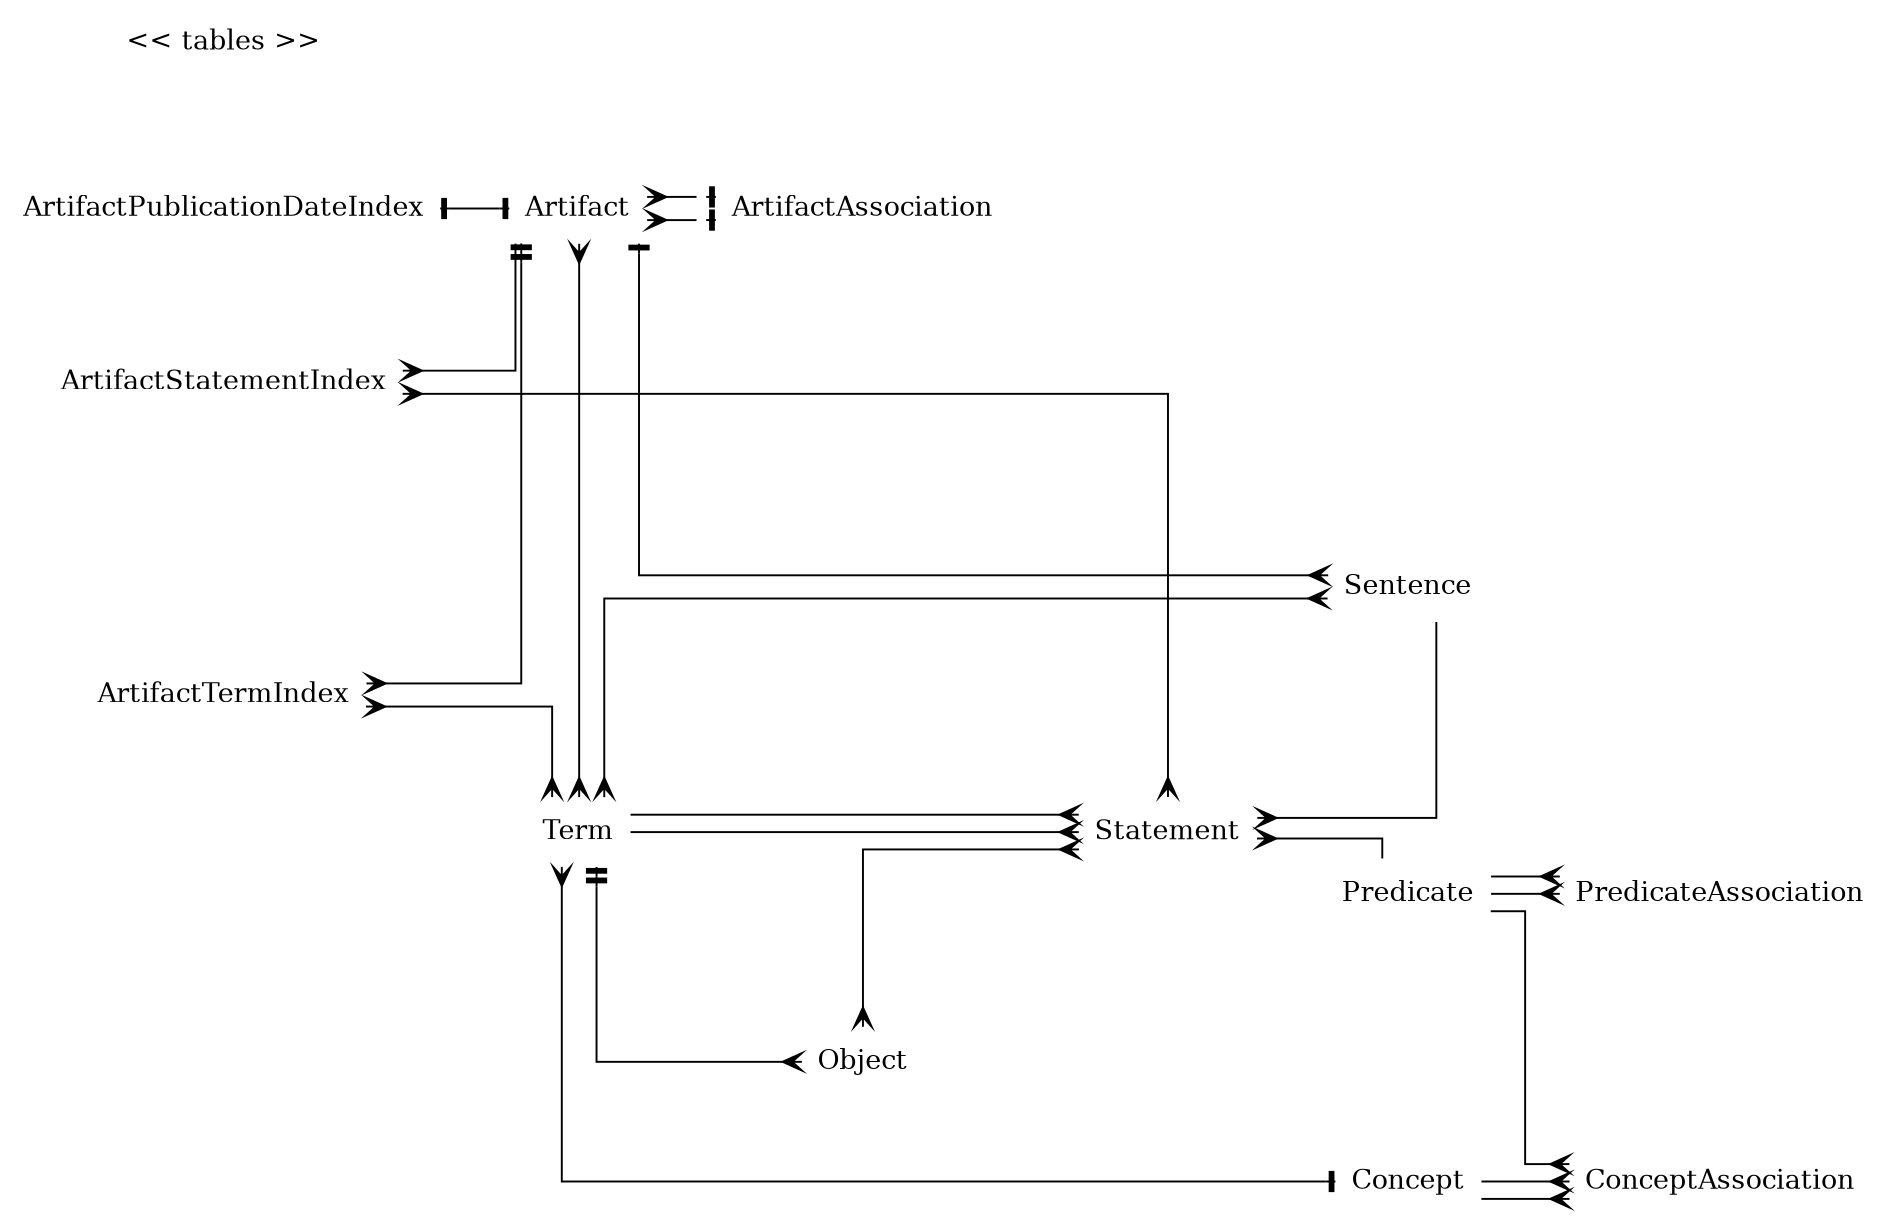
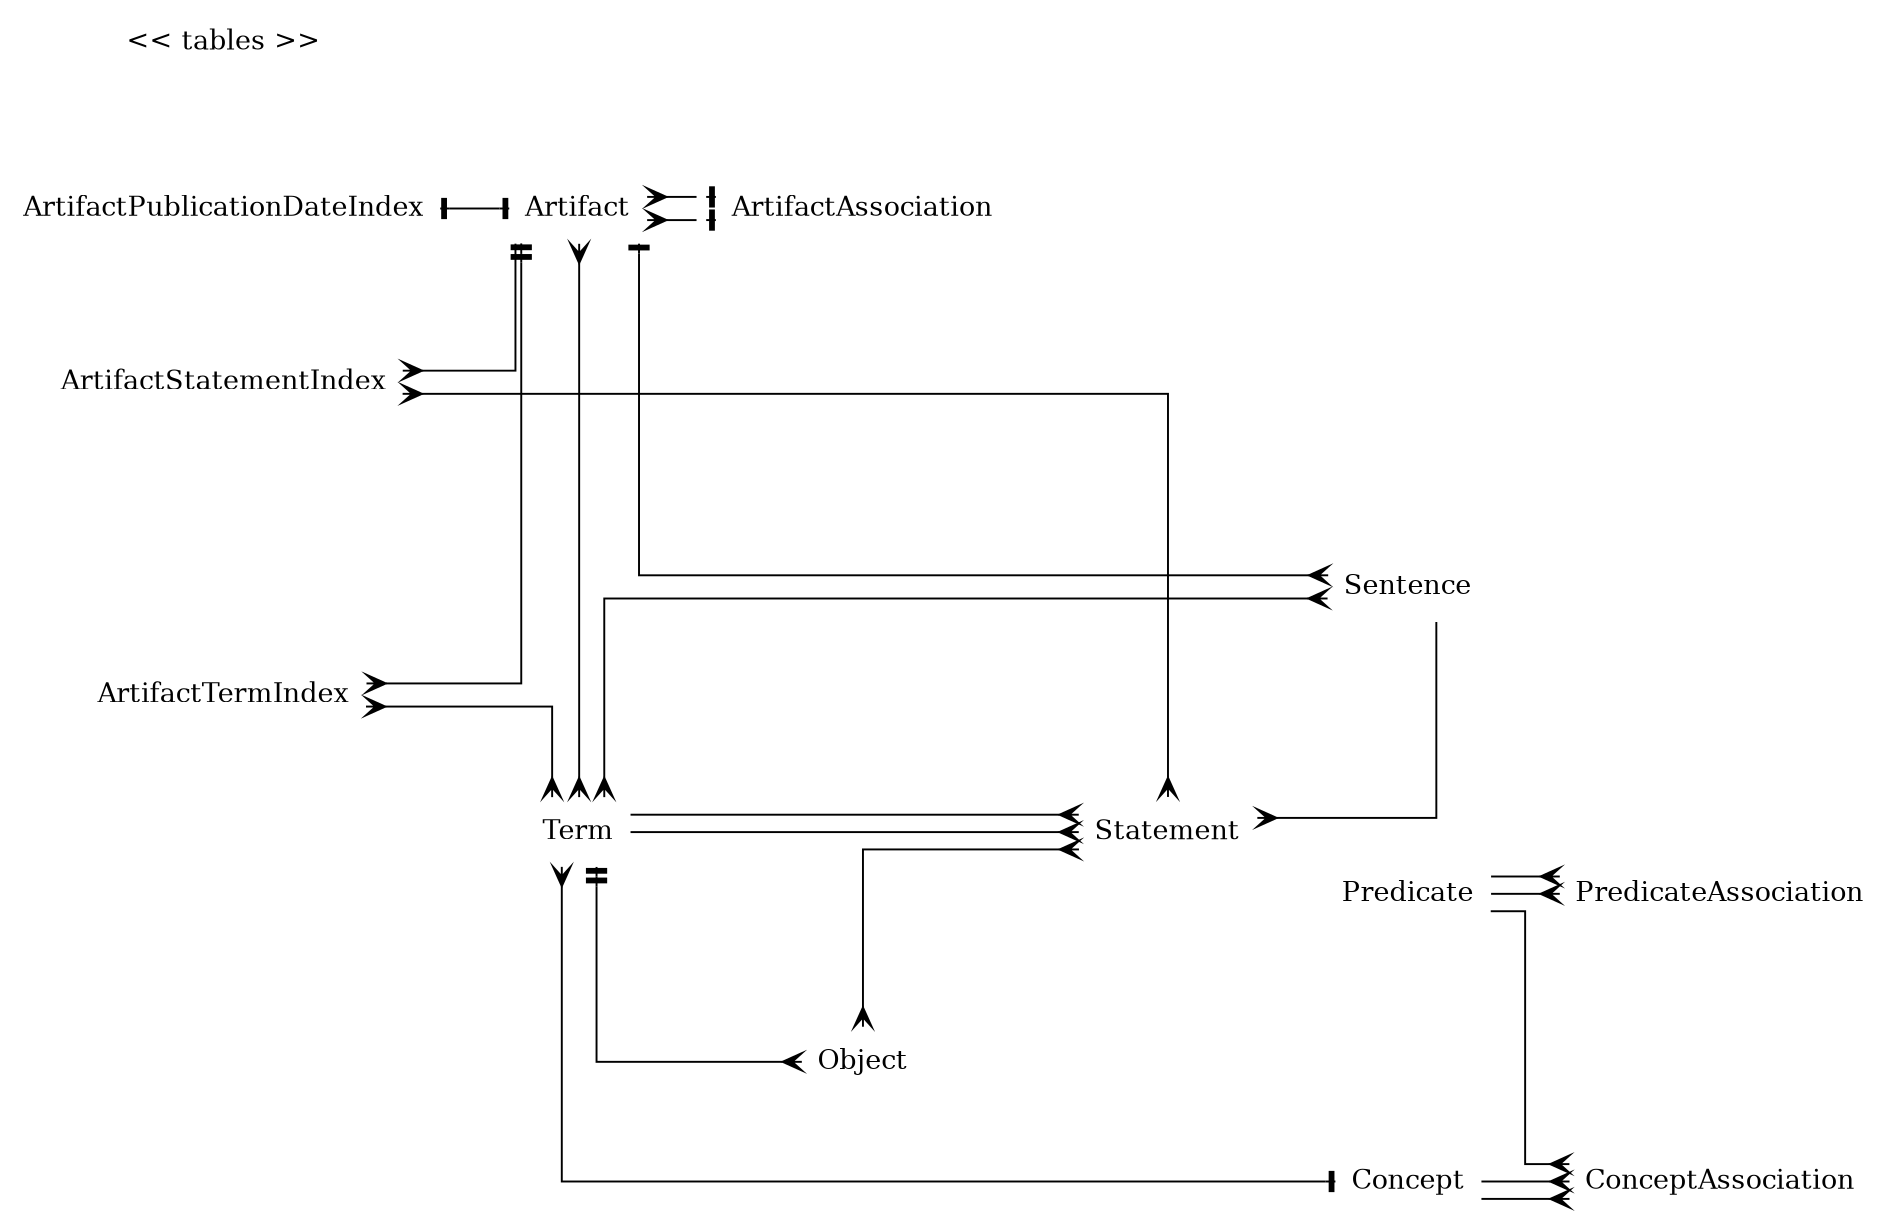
(1339, 838) -> none
